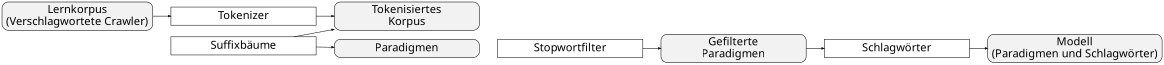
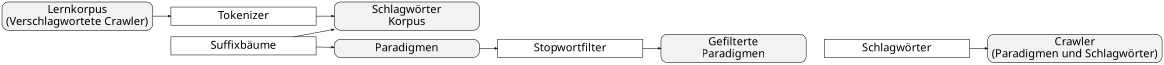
(407, 16) -> (407, 16)
none -> (487, 48)
(814, 48) -> none
(1075, 48) -> (1075, 48)
